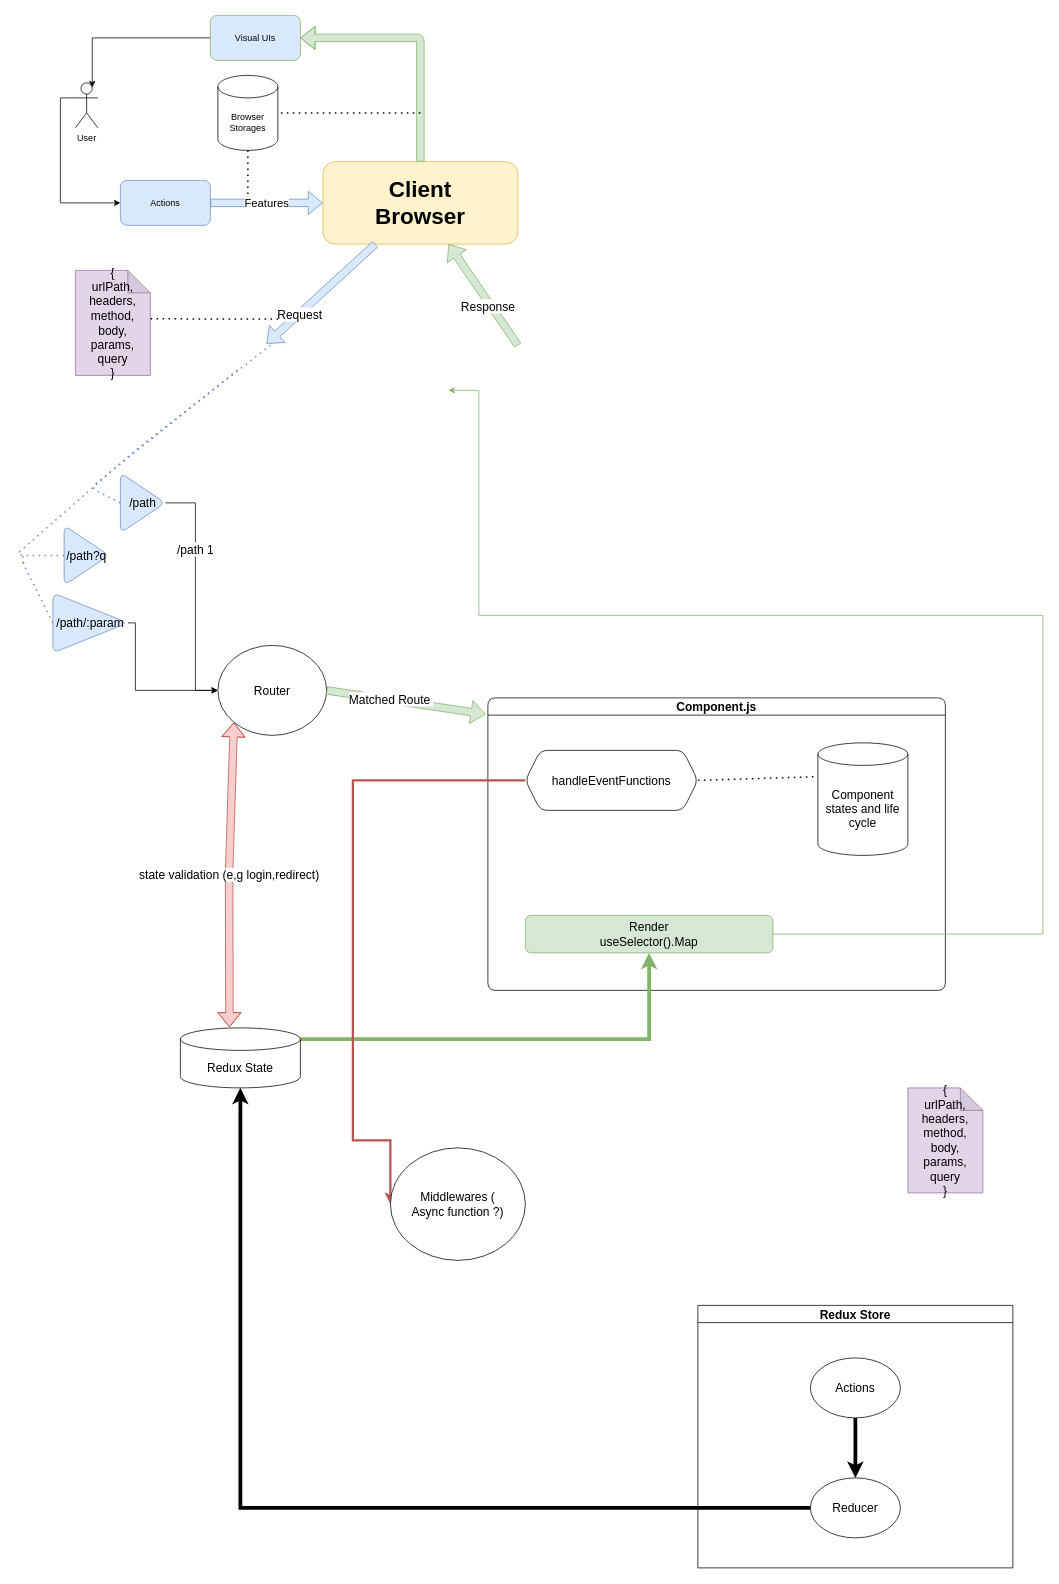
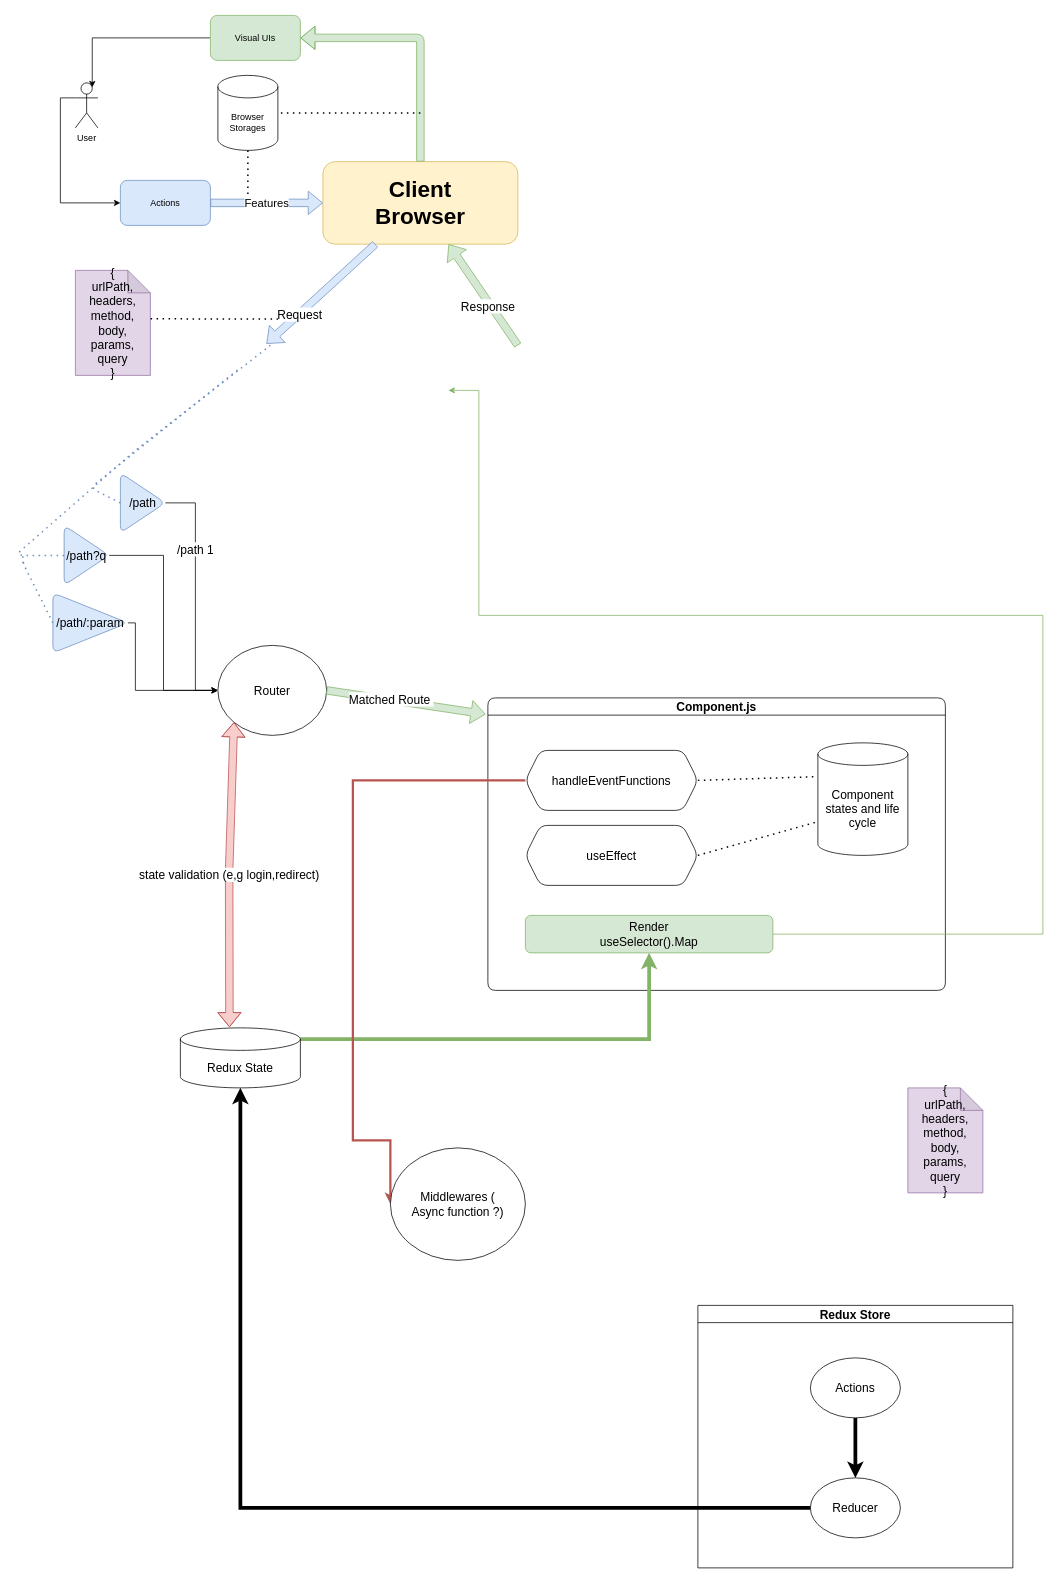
(255, 38) -> (255, 38)
none -> (164, 594)
none -> (757, 839)
none -> (612, 855)
